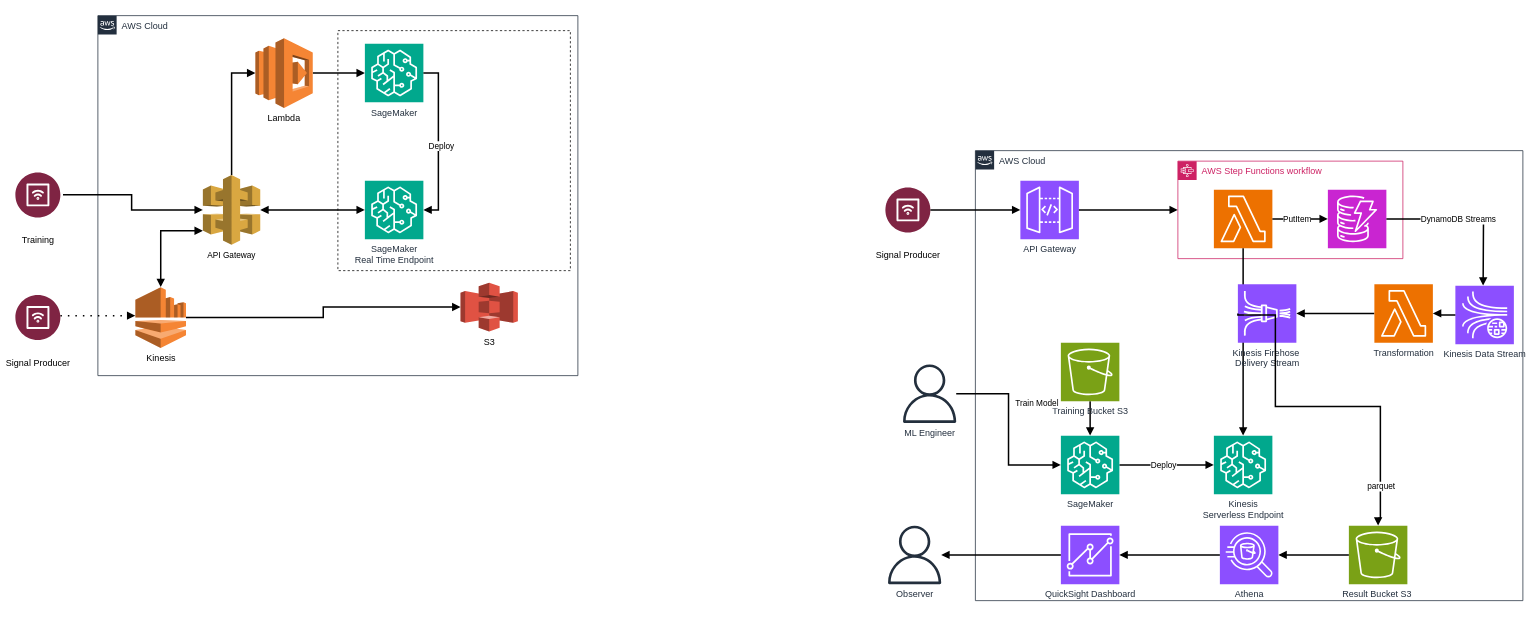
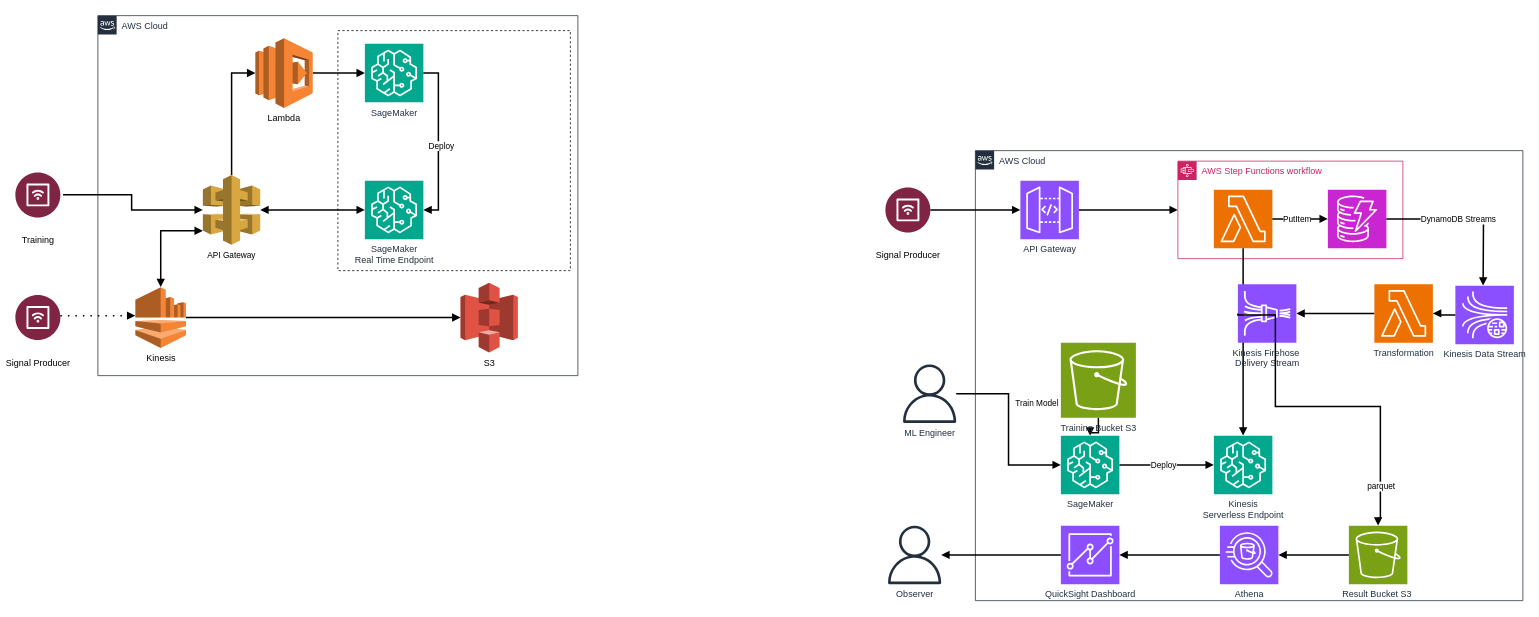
(489, 307) -> (489, 317)
(1090, 372) -> (1098, 380)
